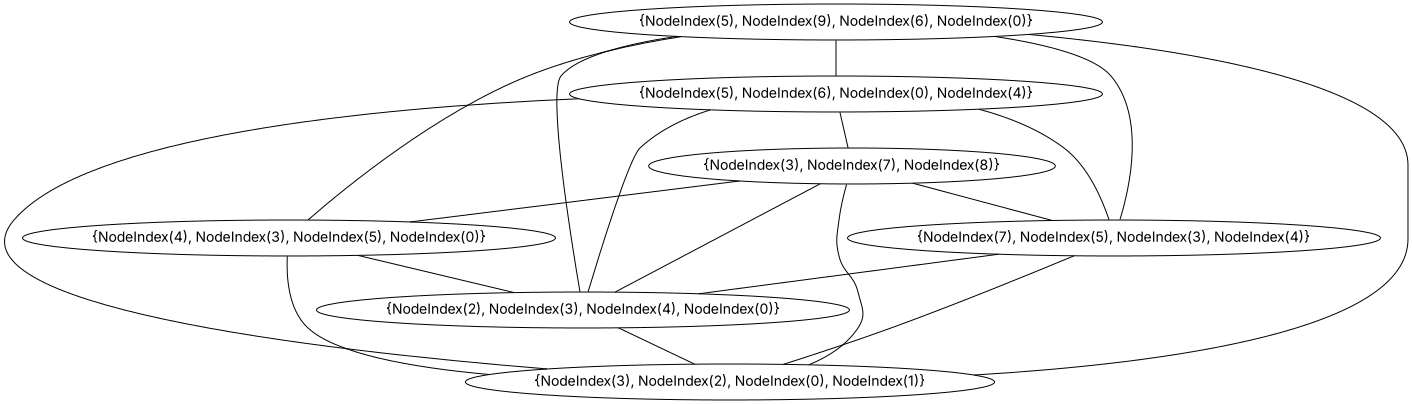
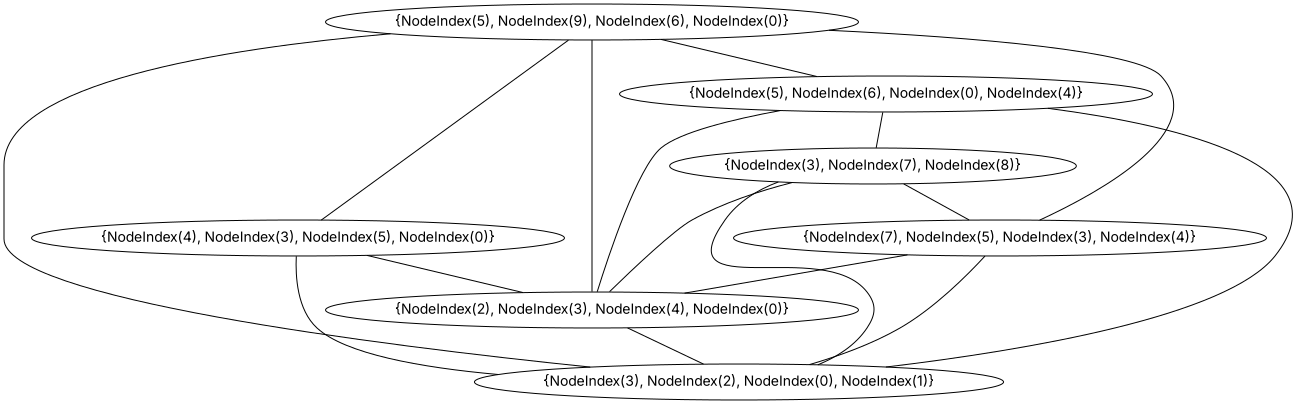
(1061, 146) -> none
(575, 201) -> none
